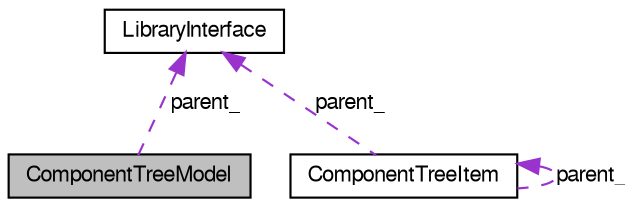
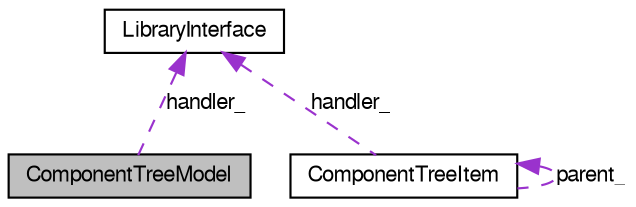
(206, 104) -> (206, 104)
(351, 104) -> (351, 104)
